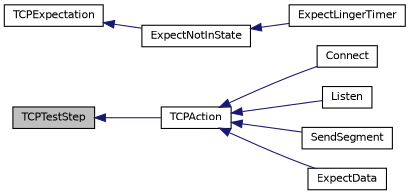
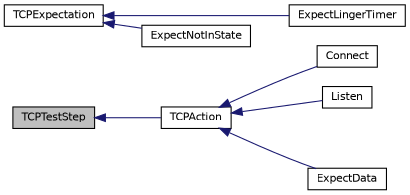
(275, 25) -> (202, 16)
(347, 138) -> none
